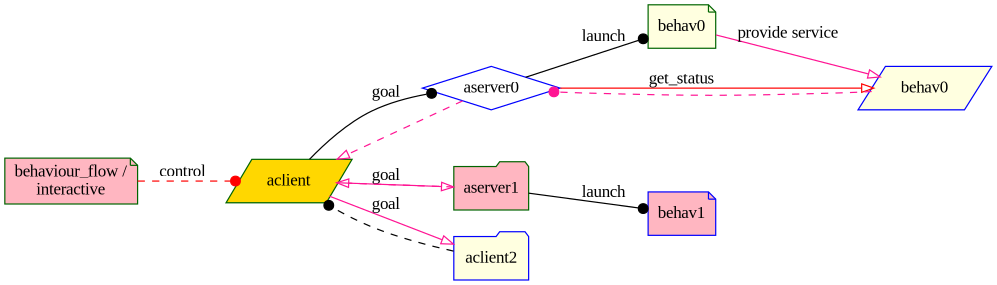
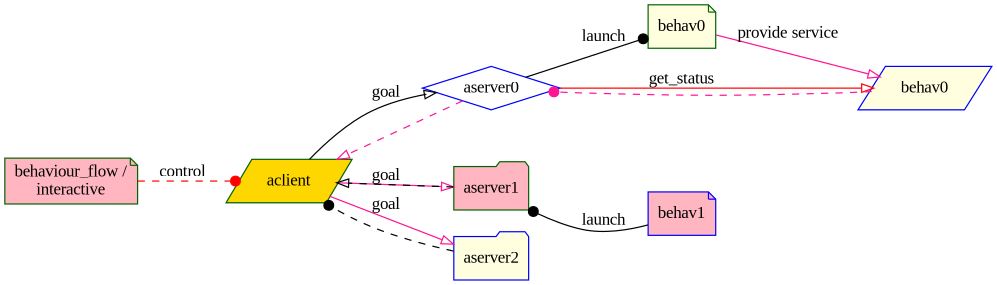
(362, 116) -> (362, 116)
(401, 185) -> (401, 185)
(583, 201) -> (592, 231)
(491, 258) -> (491, 258)
